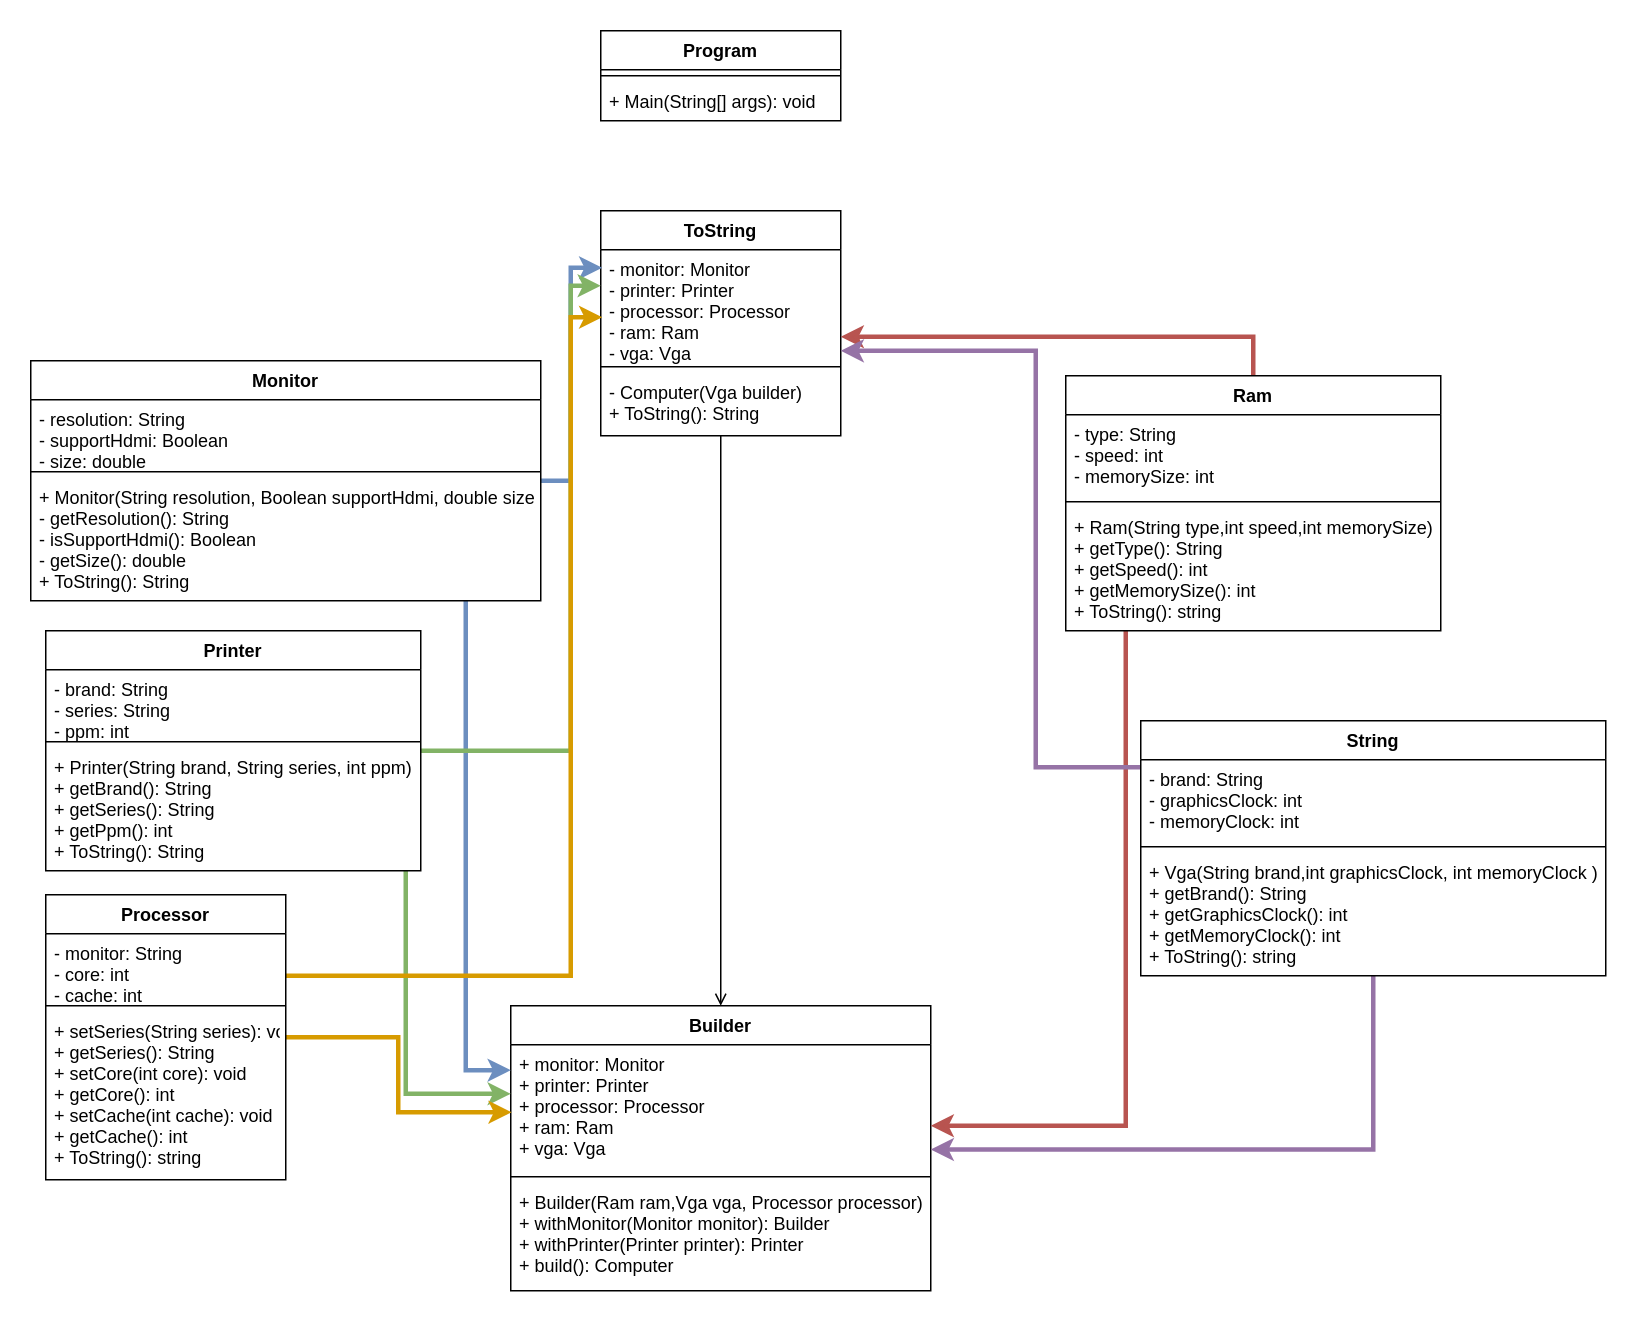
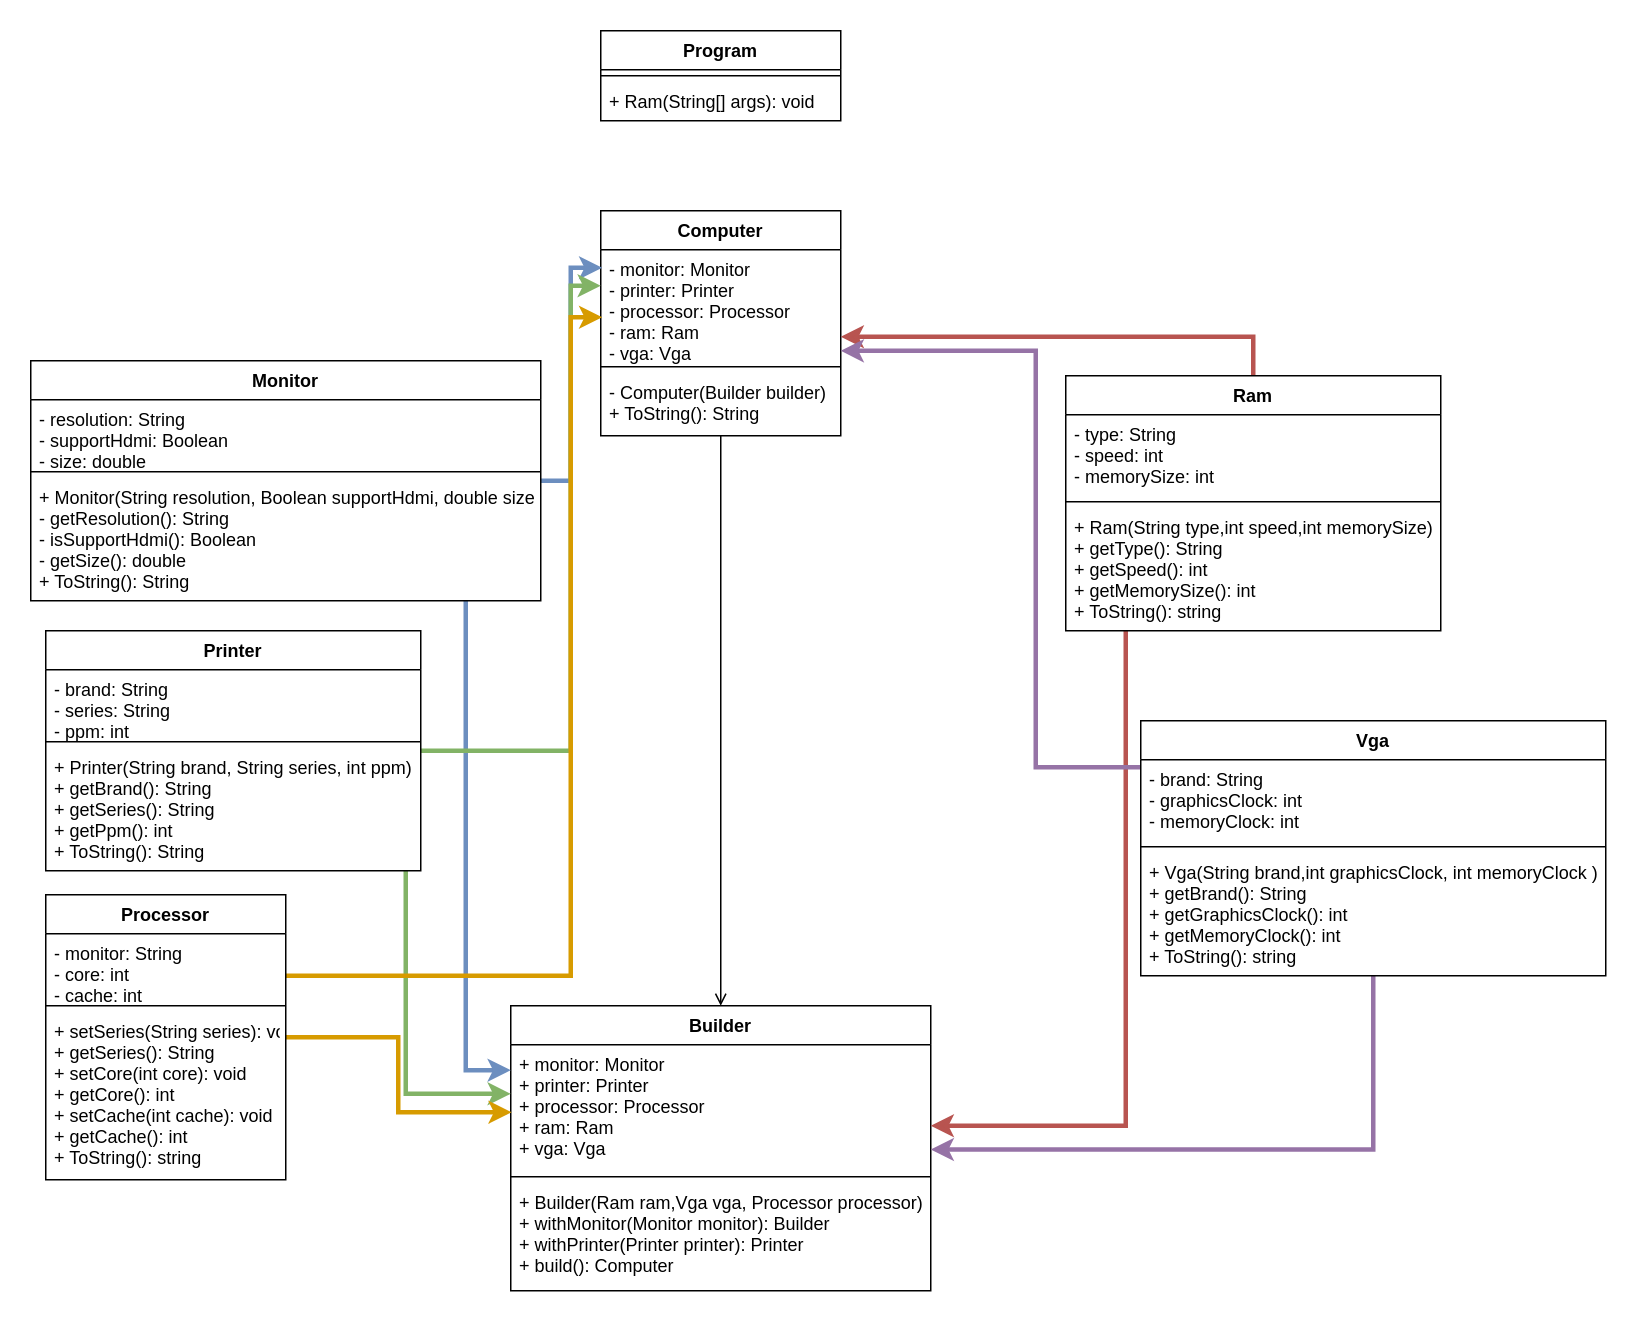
(729, 102) -> (726, 102)
(720, 231) -> (720, 231)
(716, 393) -> (731, 393)
(1373, 741) -> (1373, 741)
